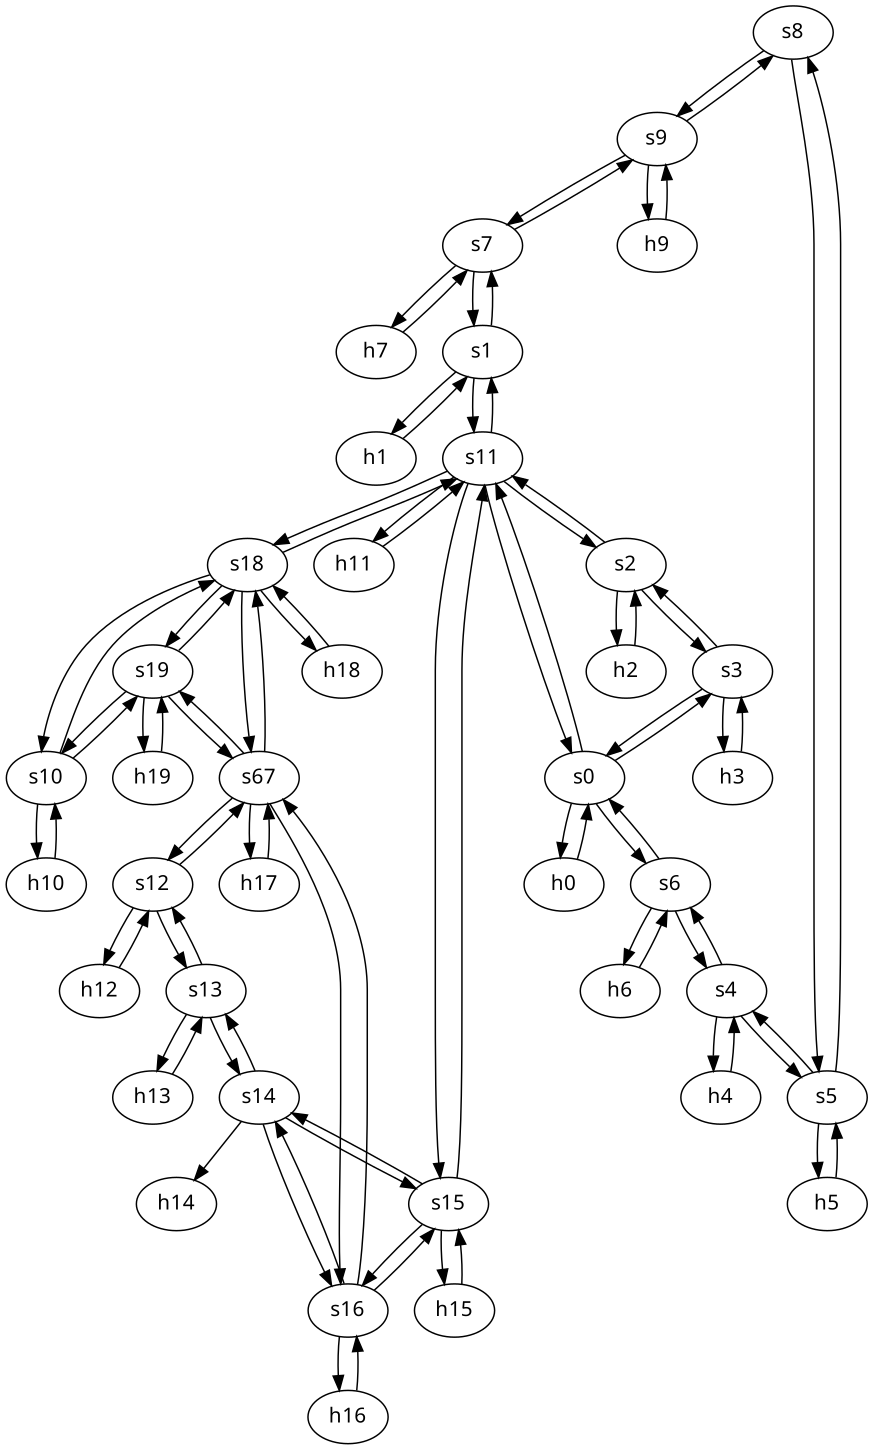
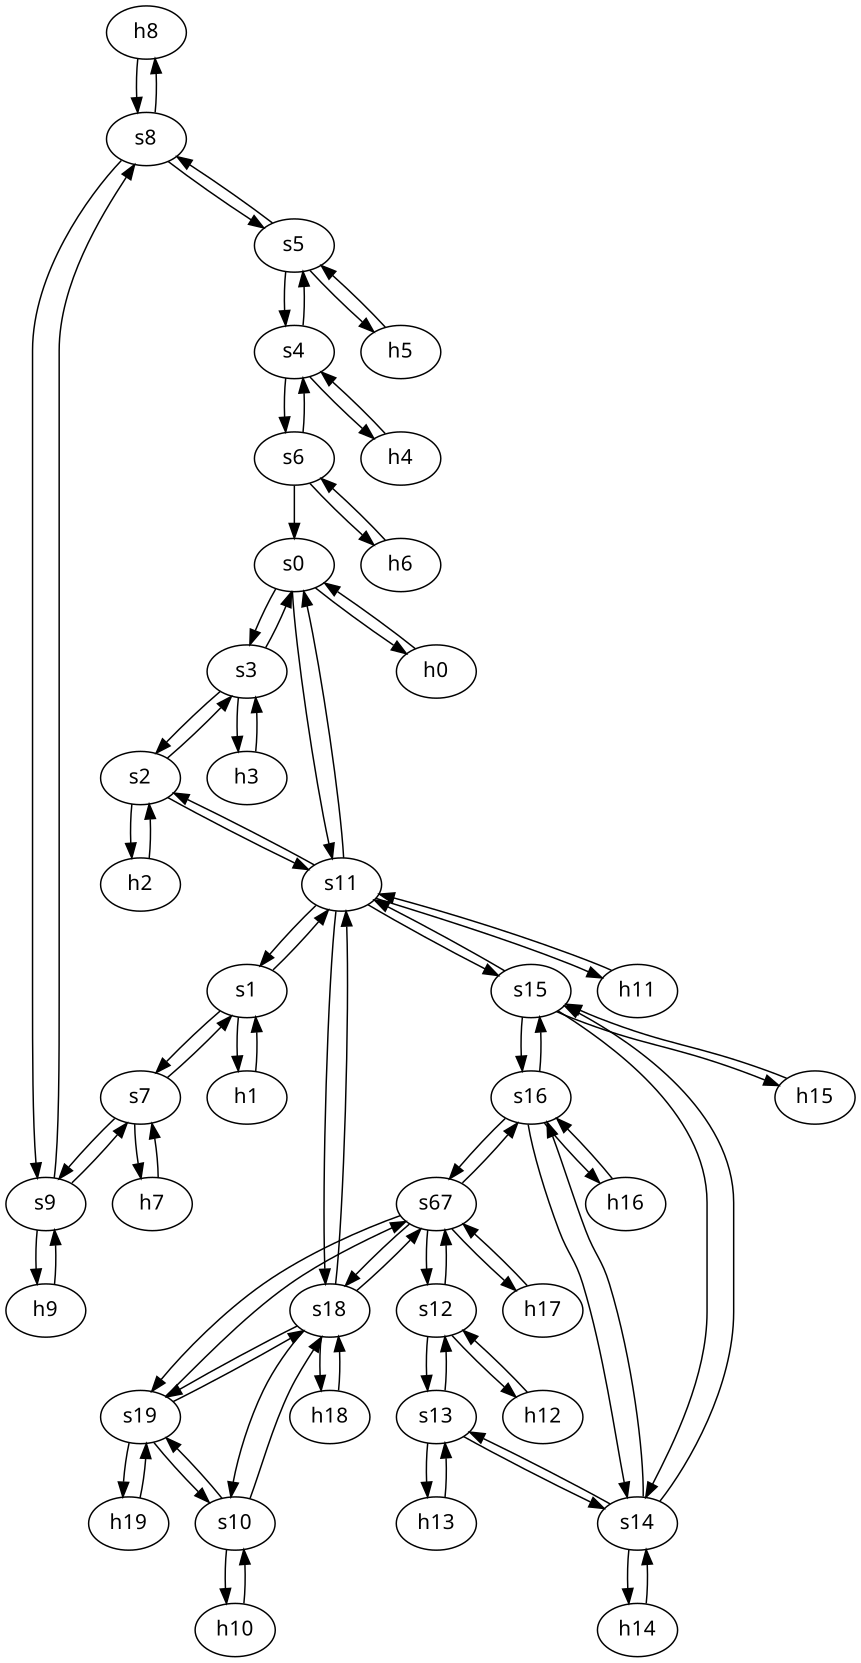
none -> (146, 33)
(615, 828) -> none
none -> (647, 1584)
